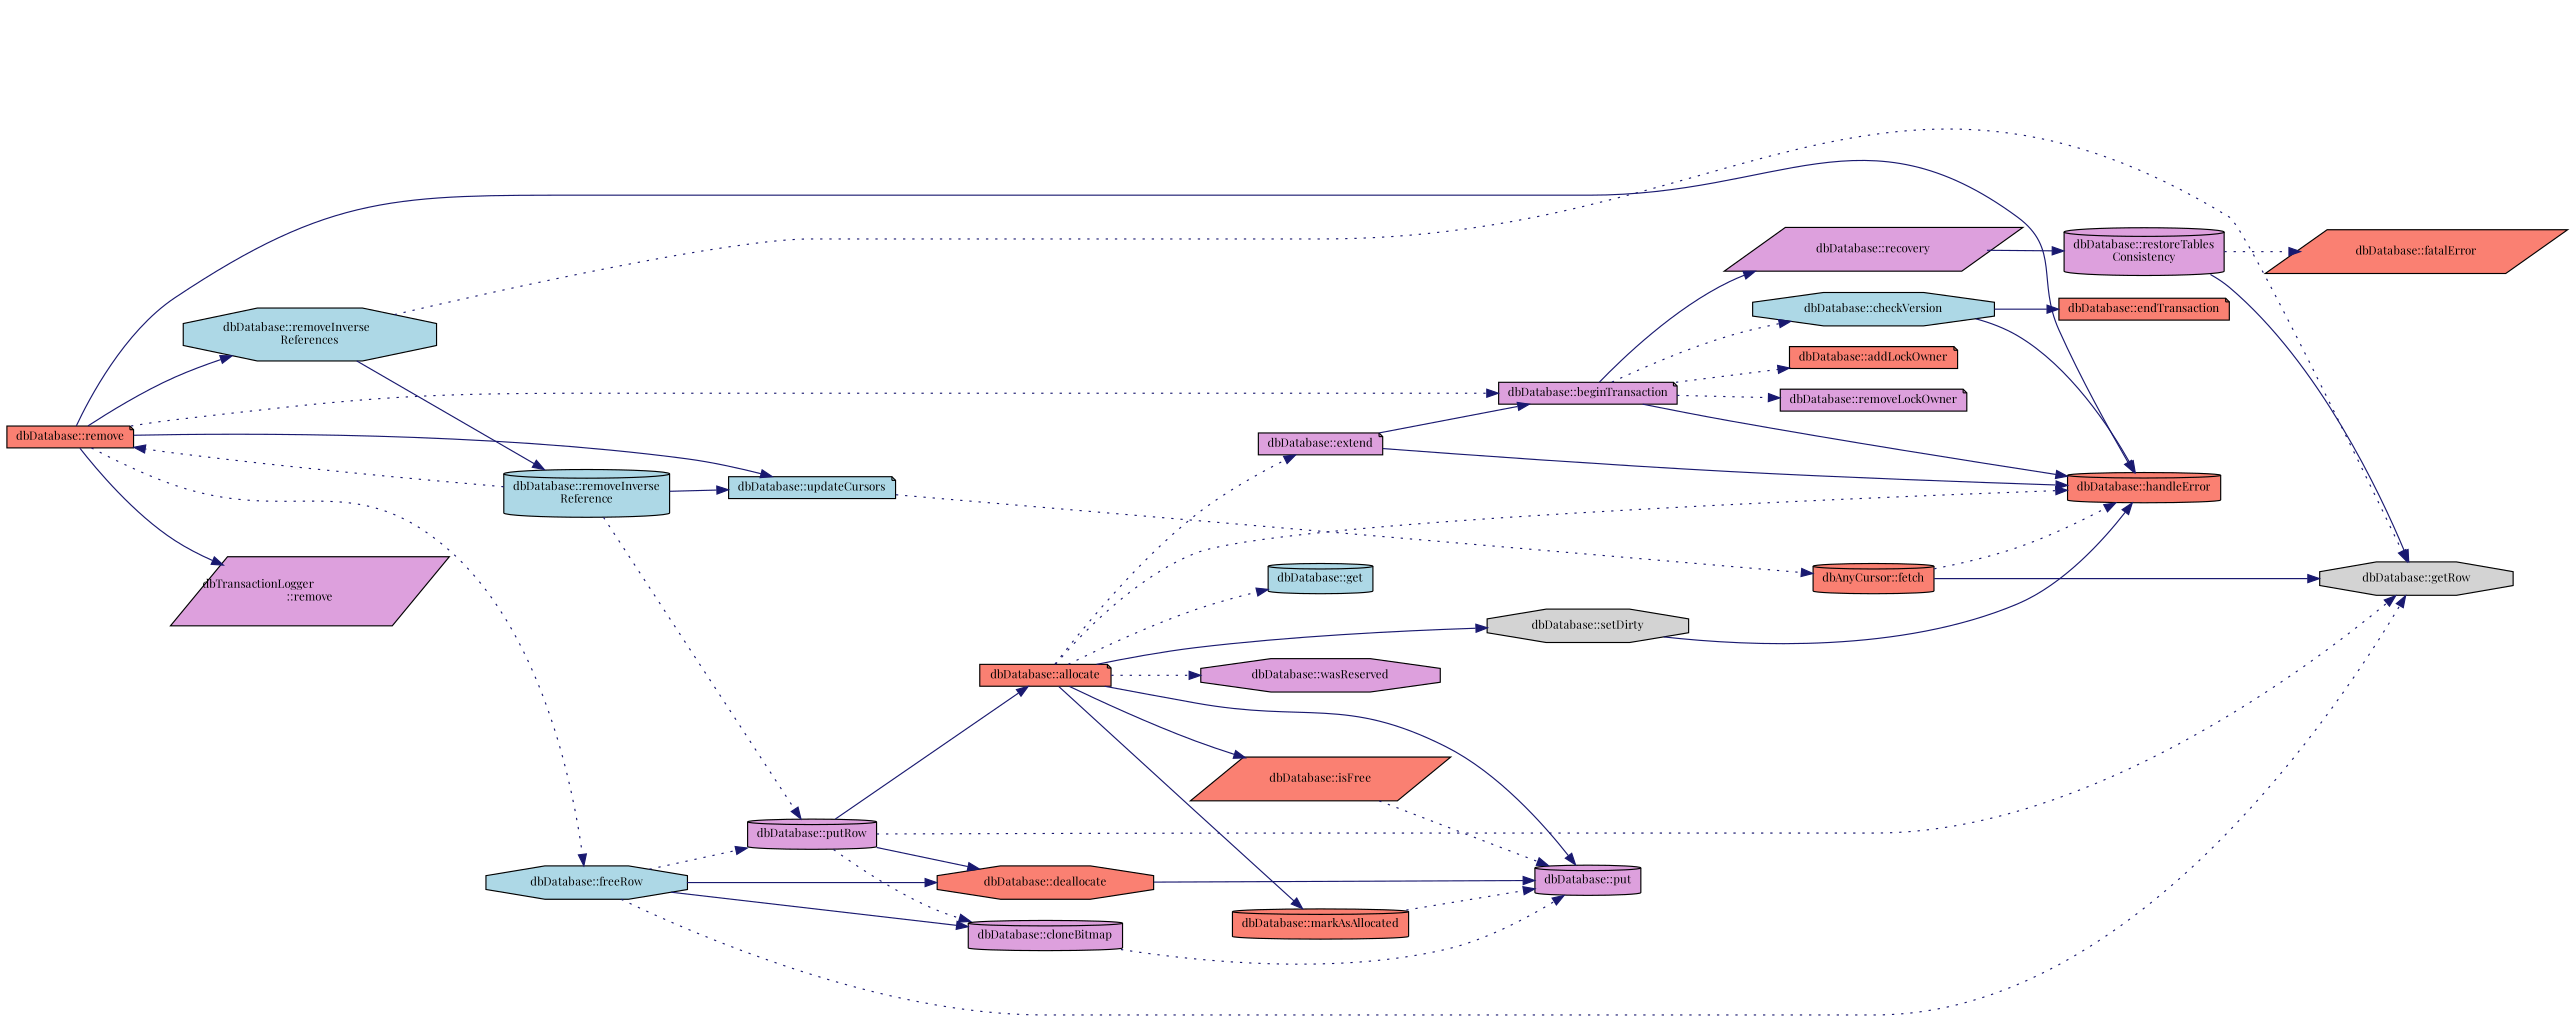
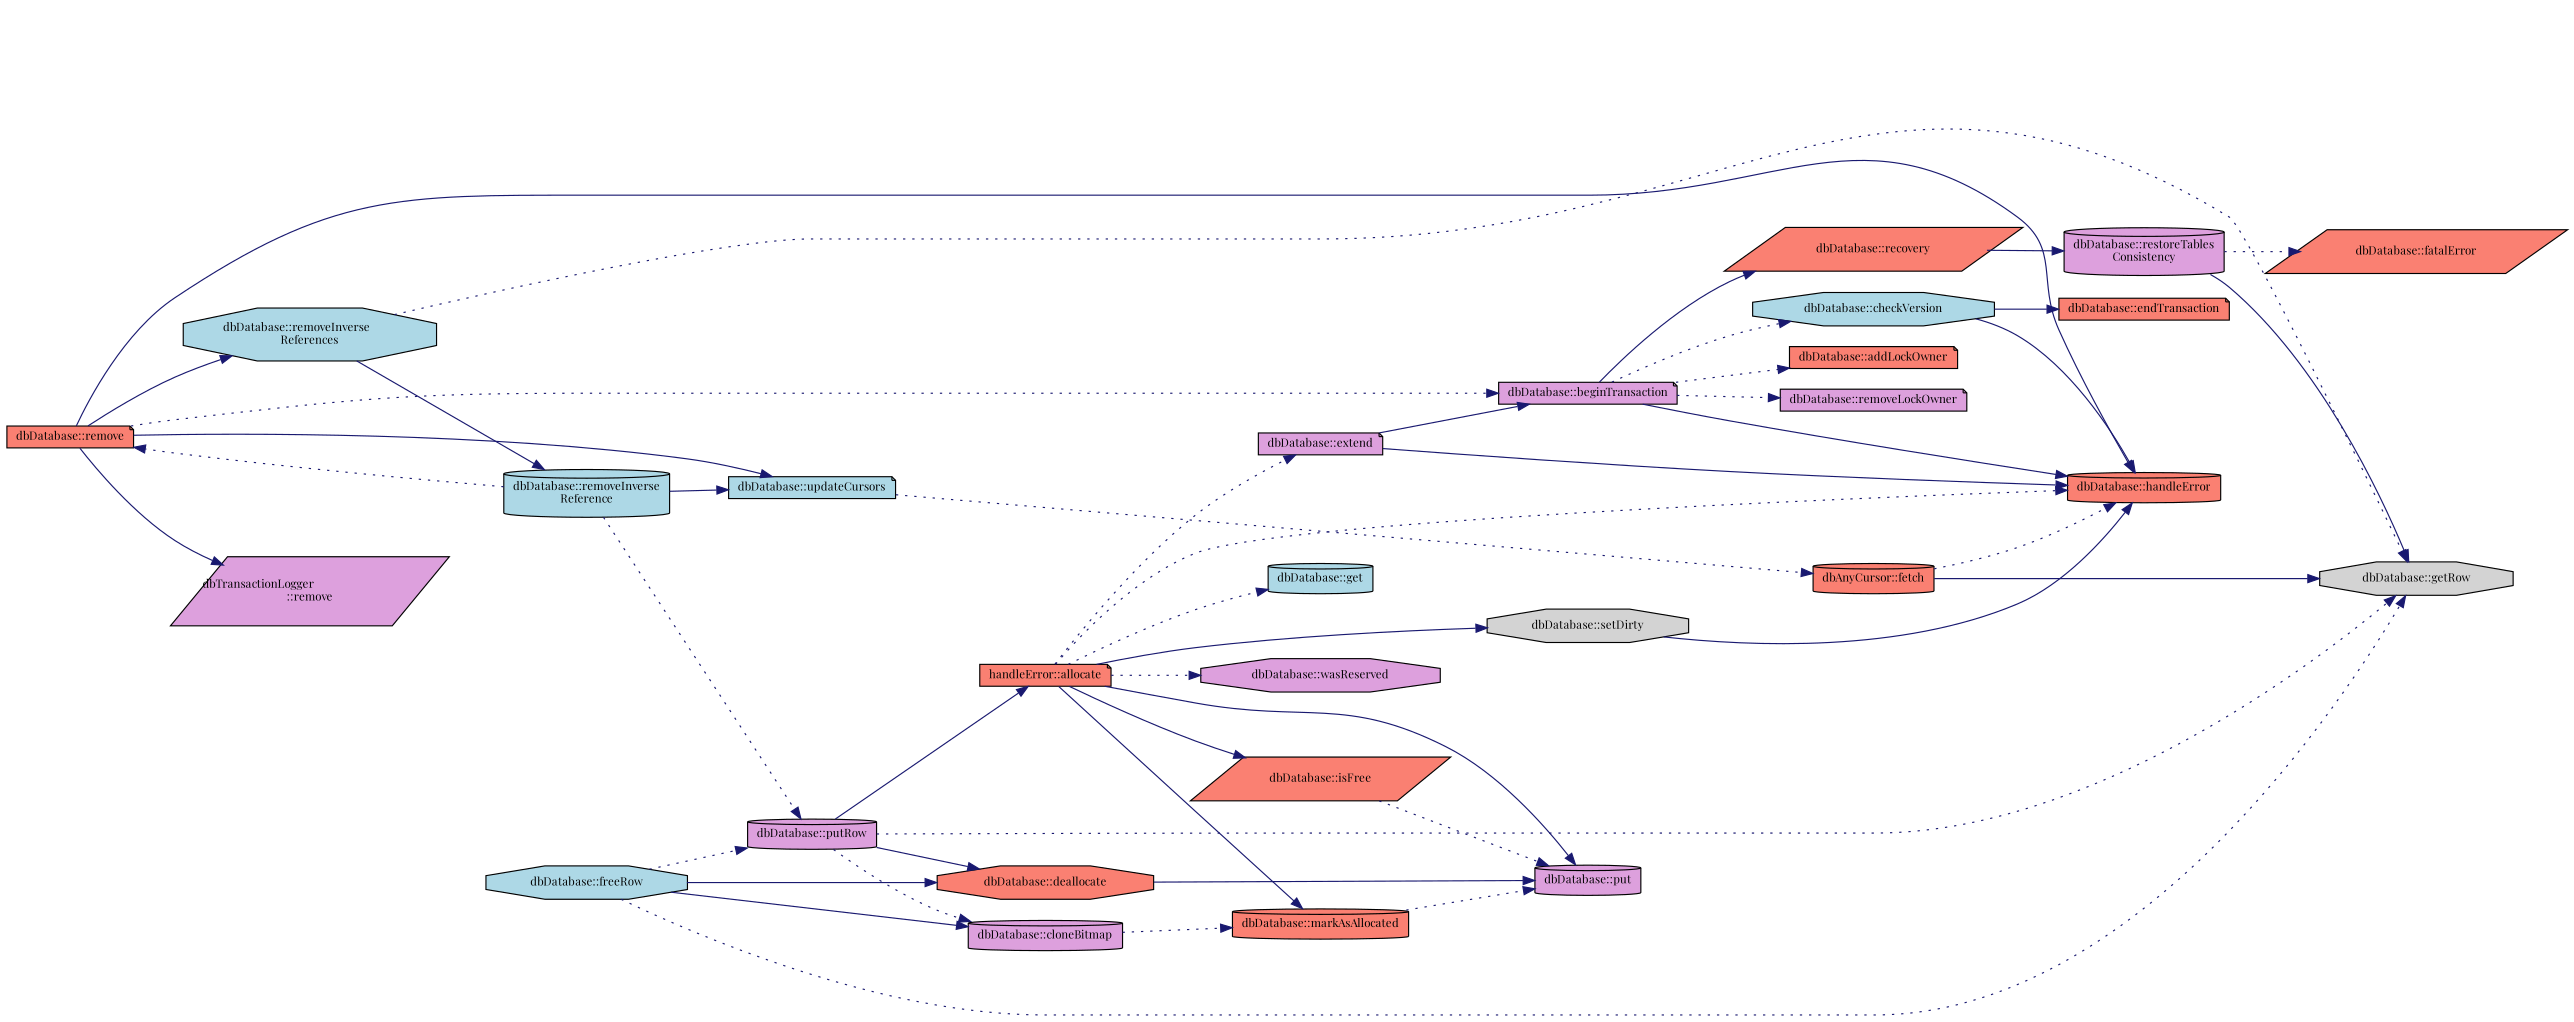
(1874, 249) -> (1874, 249)
(432, 538) -> none
(1045, 675) -> (1045, 675)
(1343, 963) -> (1172, 930)
